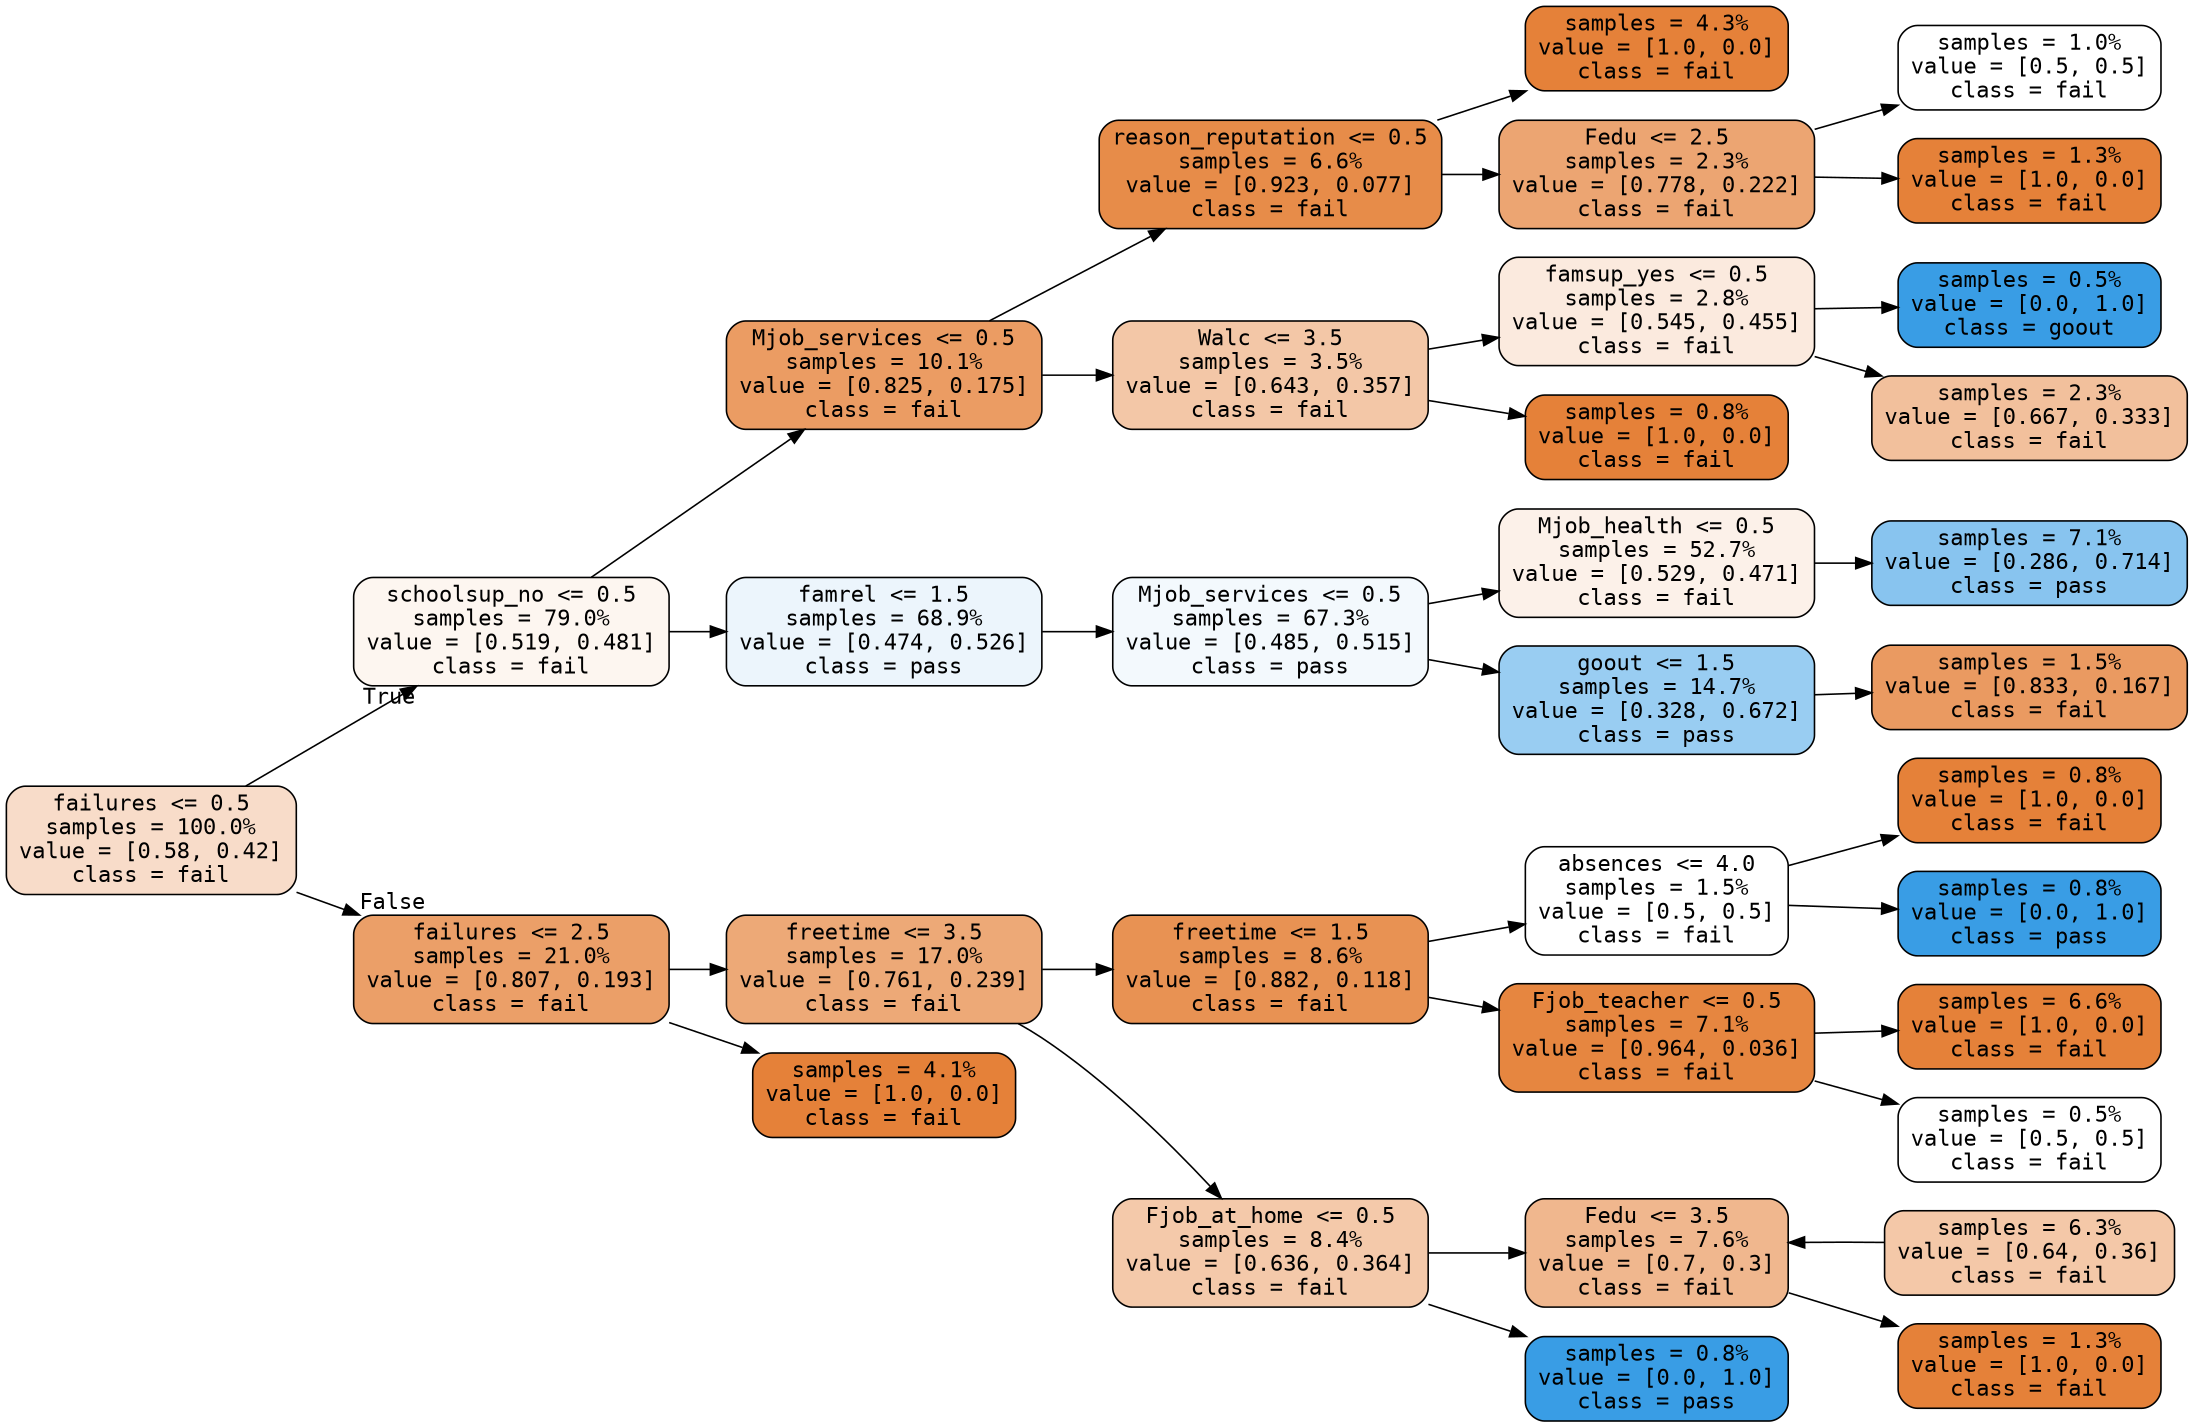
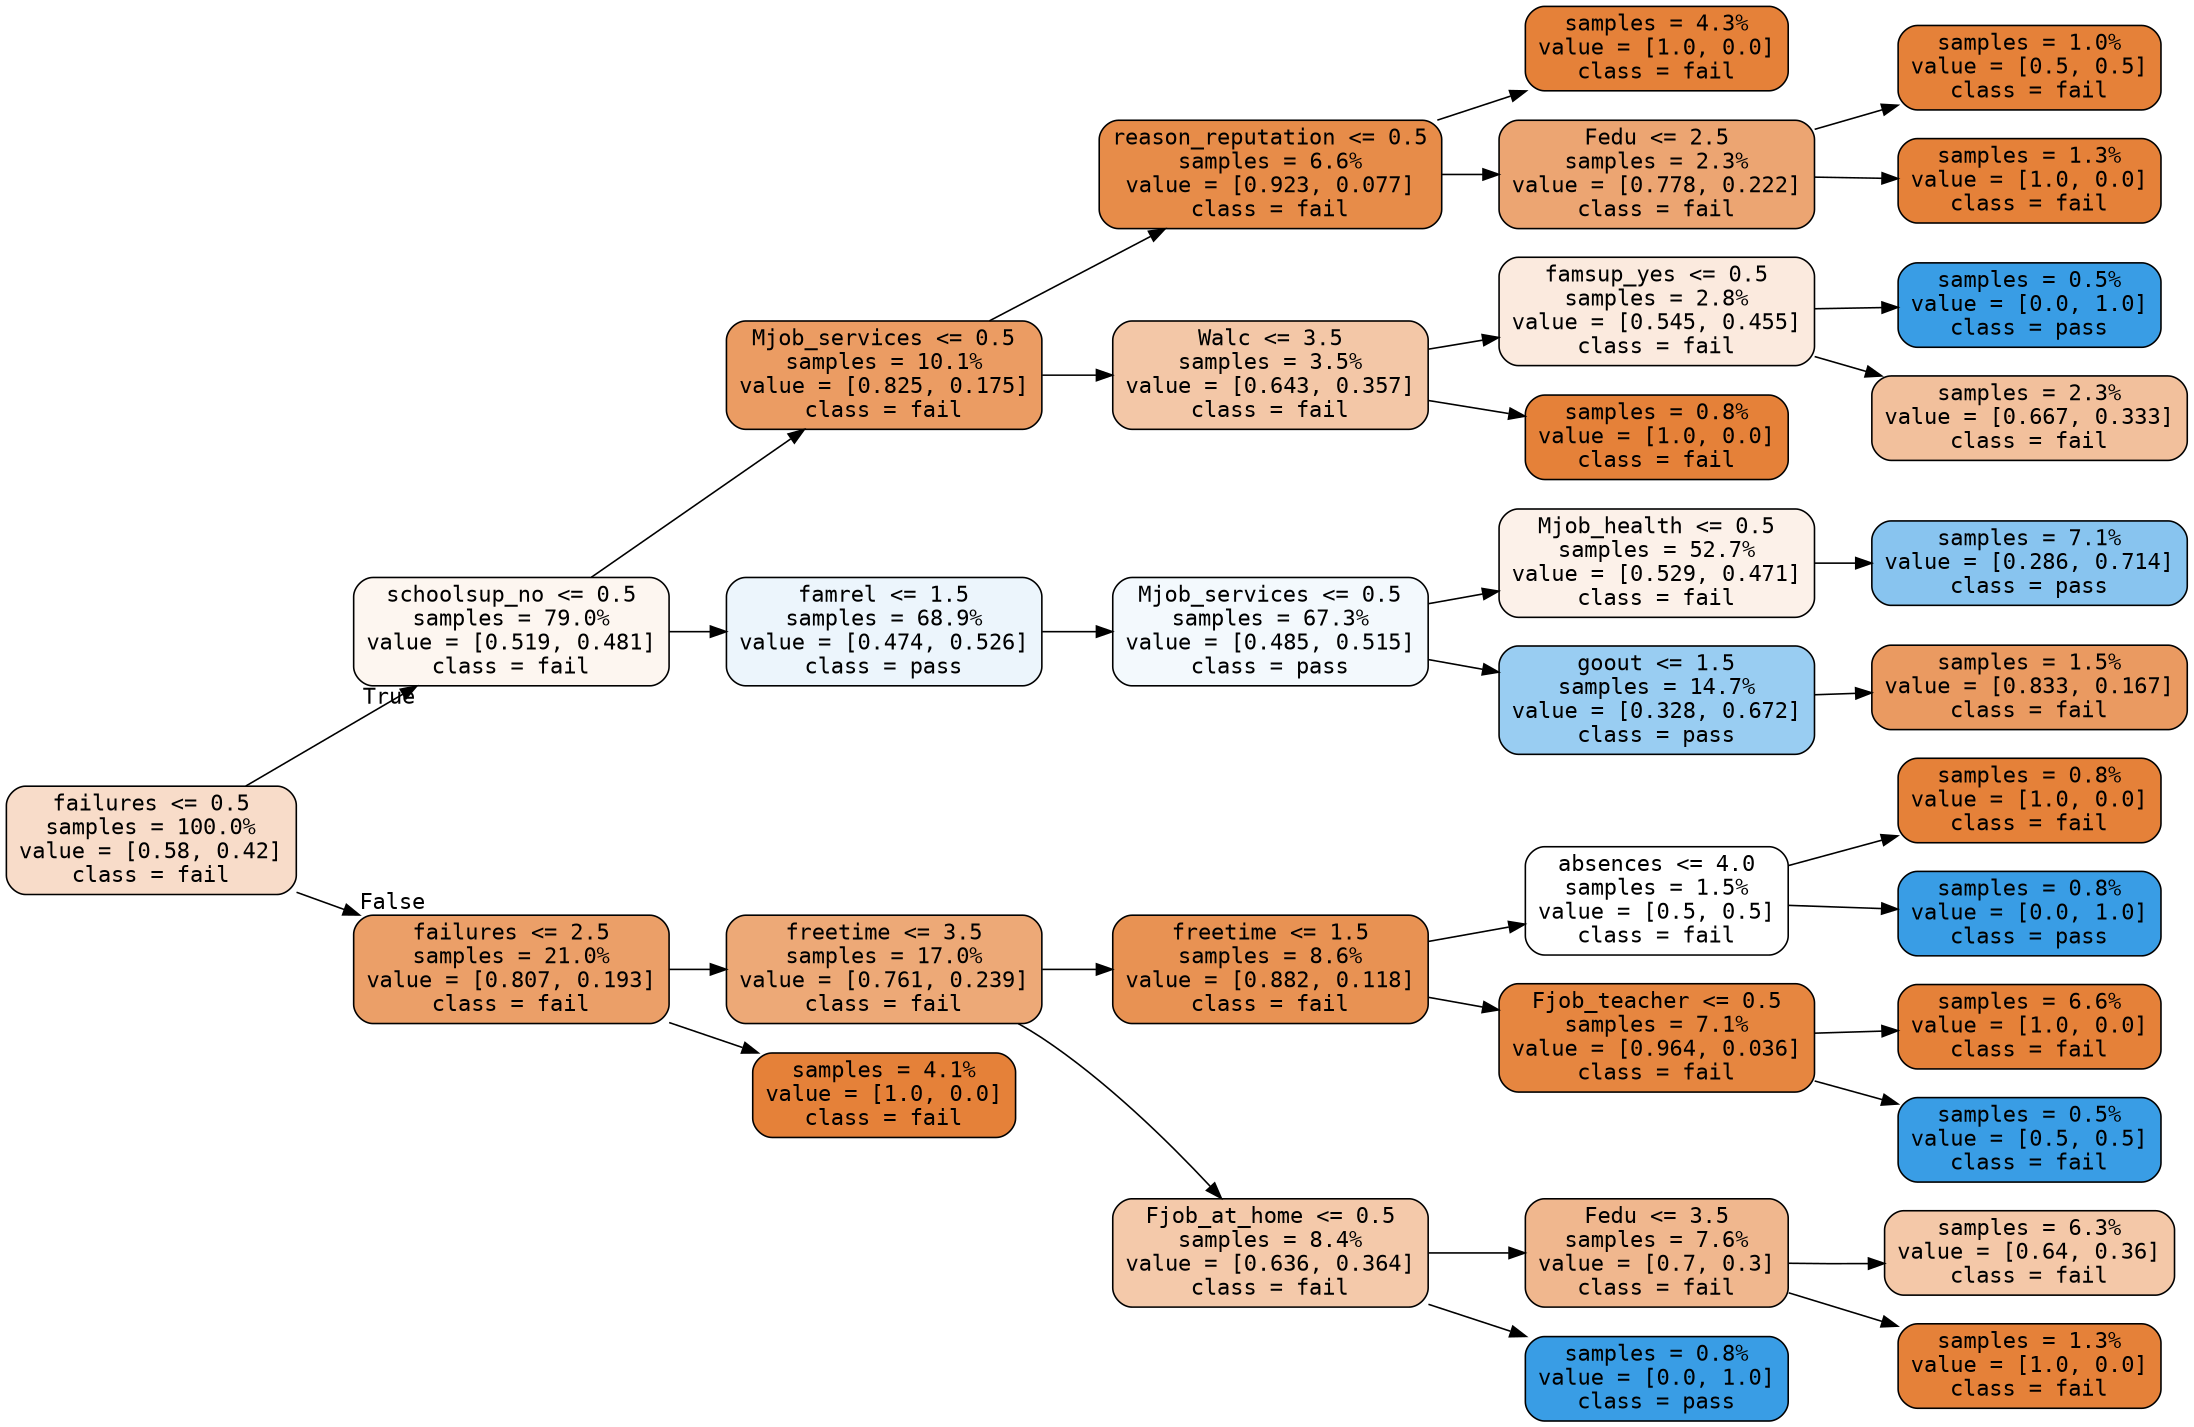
(2030, 68) -> (2030, 68)
(2030, 305) -> (2030, 305)
(2030, 1140) -> (2030, 1140)
(1845, 1242) -> (1828, 1264)
